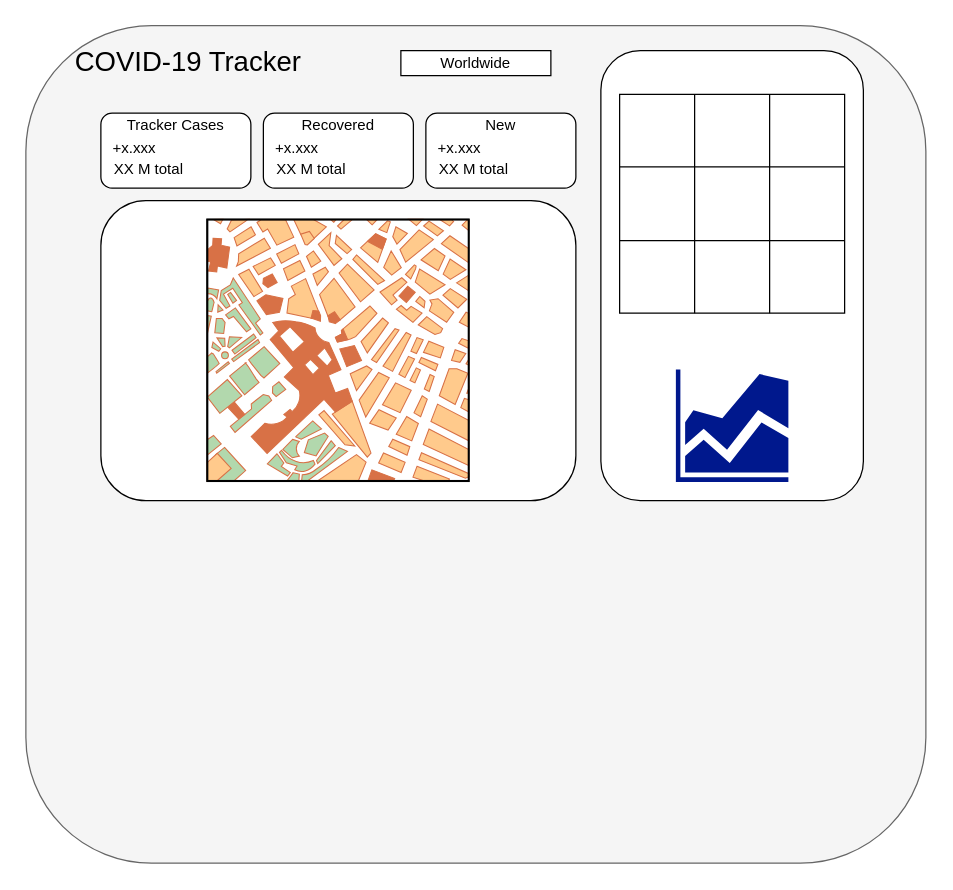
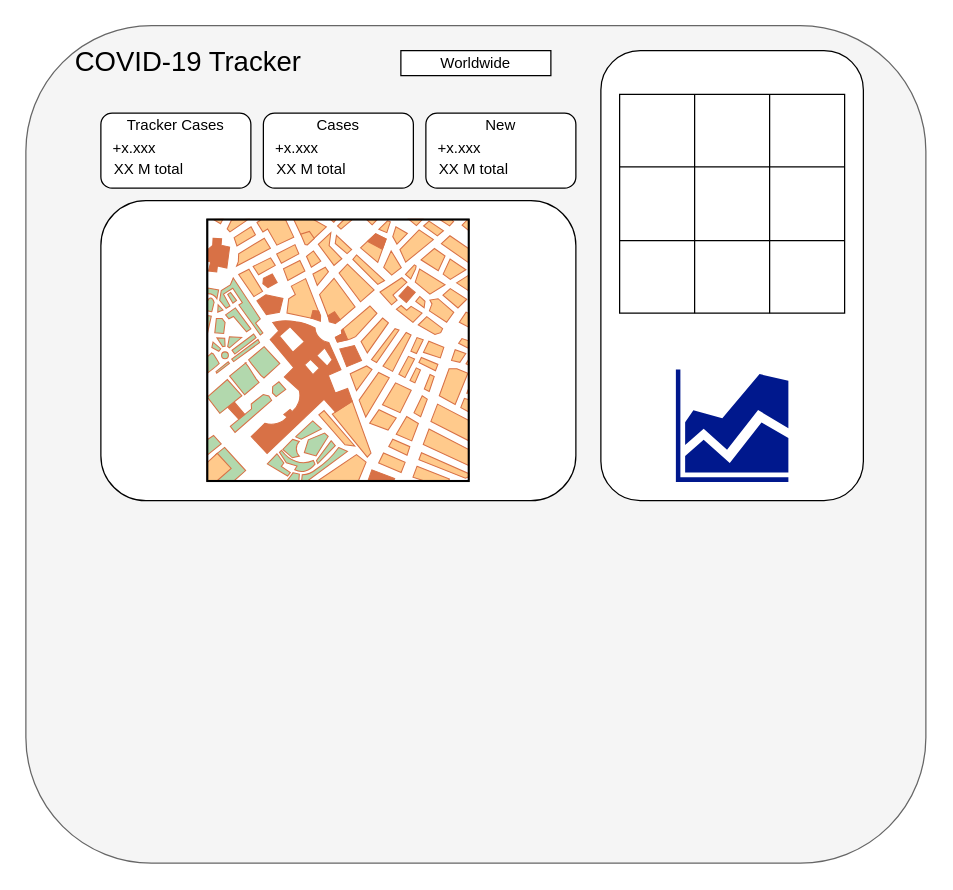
(338, 126) -> (338, 126)
